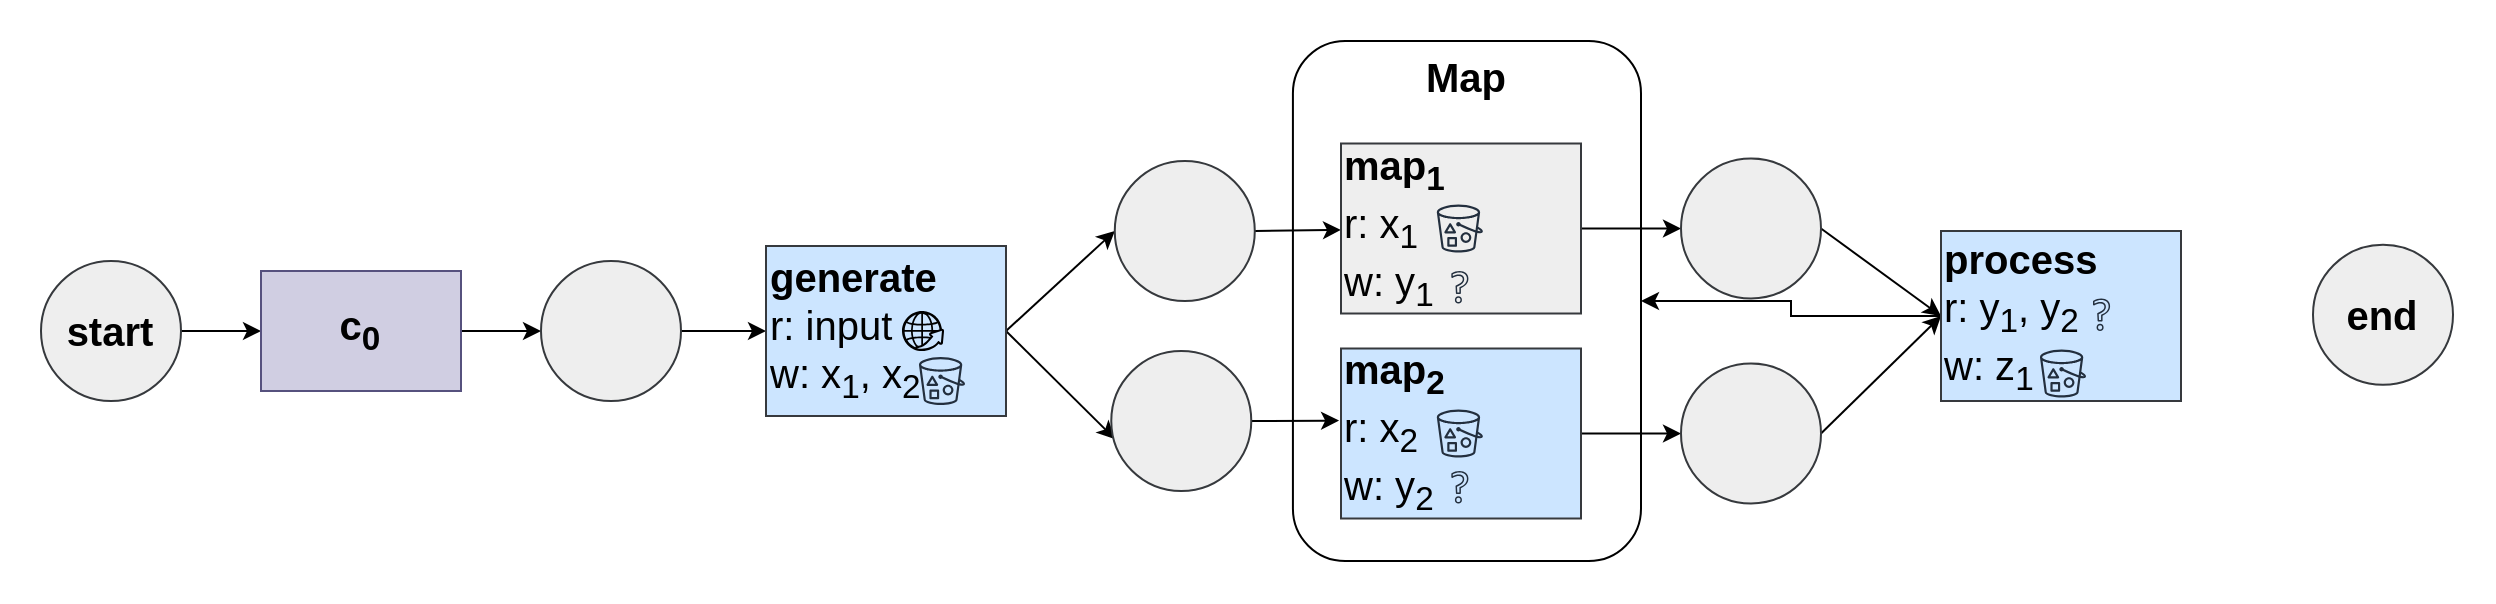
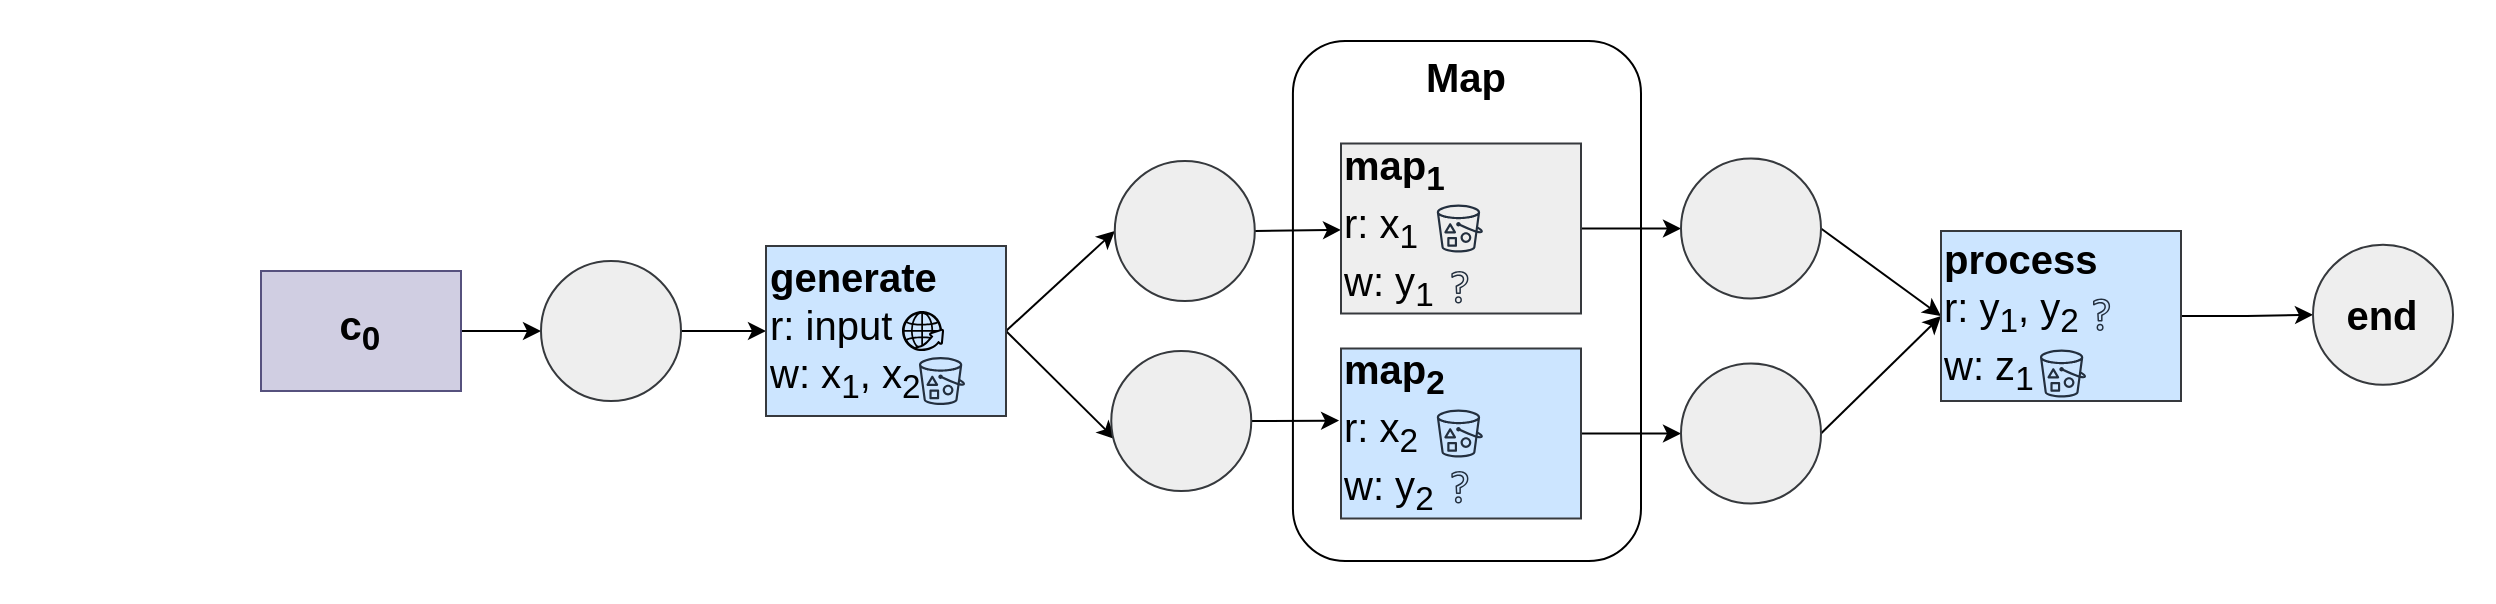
(1791, 315) -> (2240, 316)
(111, 331) -> none
(214, 331) -> none
